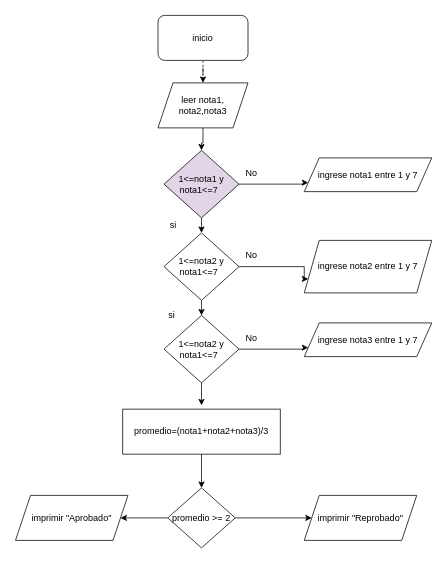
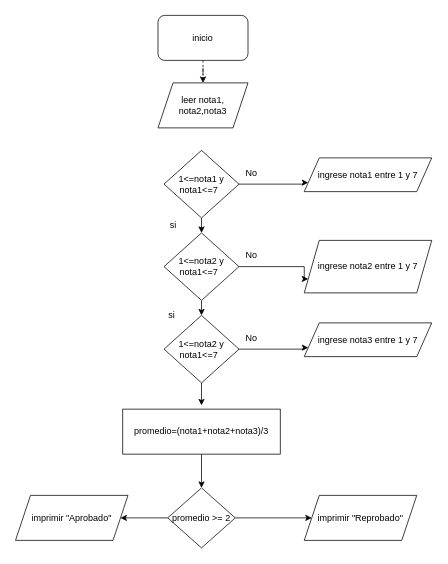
(203, 143) -> none
(201, 184) -> (201, 184)
